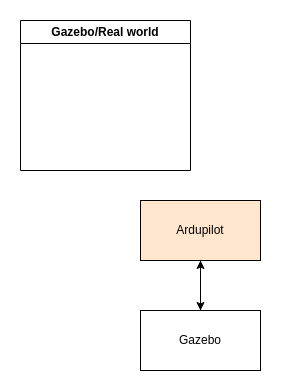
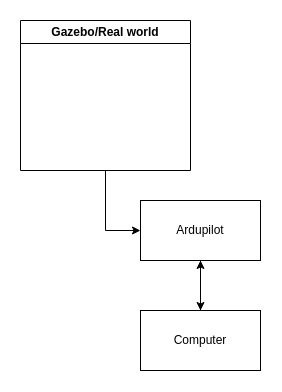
none -> (106, 215)
(201, 231) -> (201, 231)
(201, 341) -> (201, 341)
